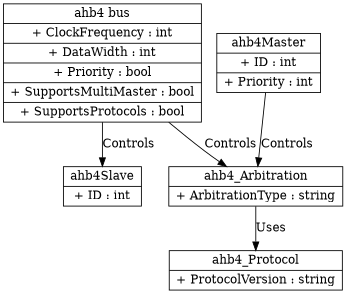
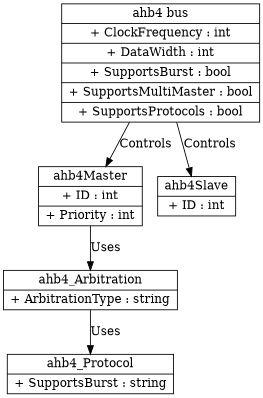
(102, 72) -> (161, 72)
(194, 142) -> (120, 141)
(287, 144) -> (106, 248)
(256, 280) -> (90, 383)
